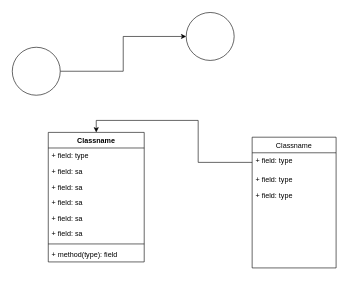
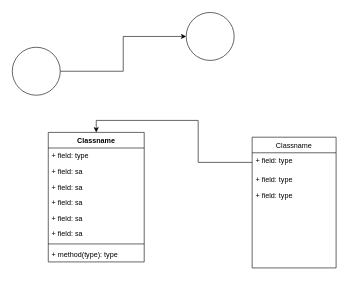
(89, 254) -> (89, 254)
